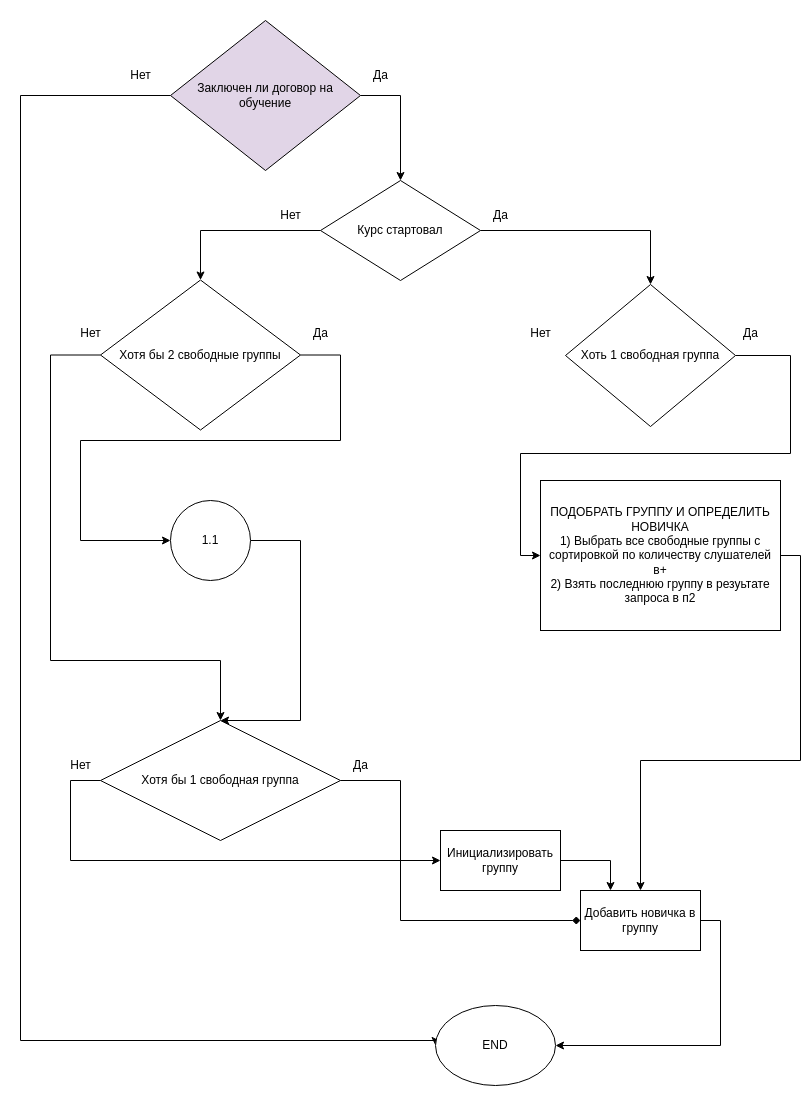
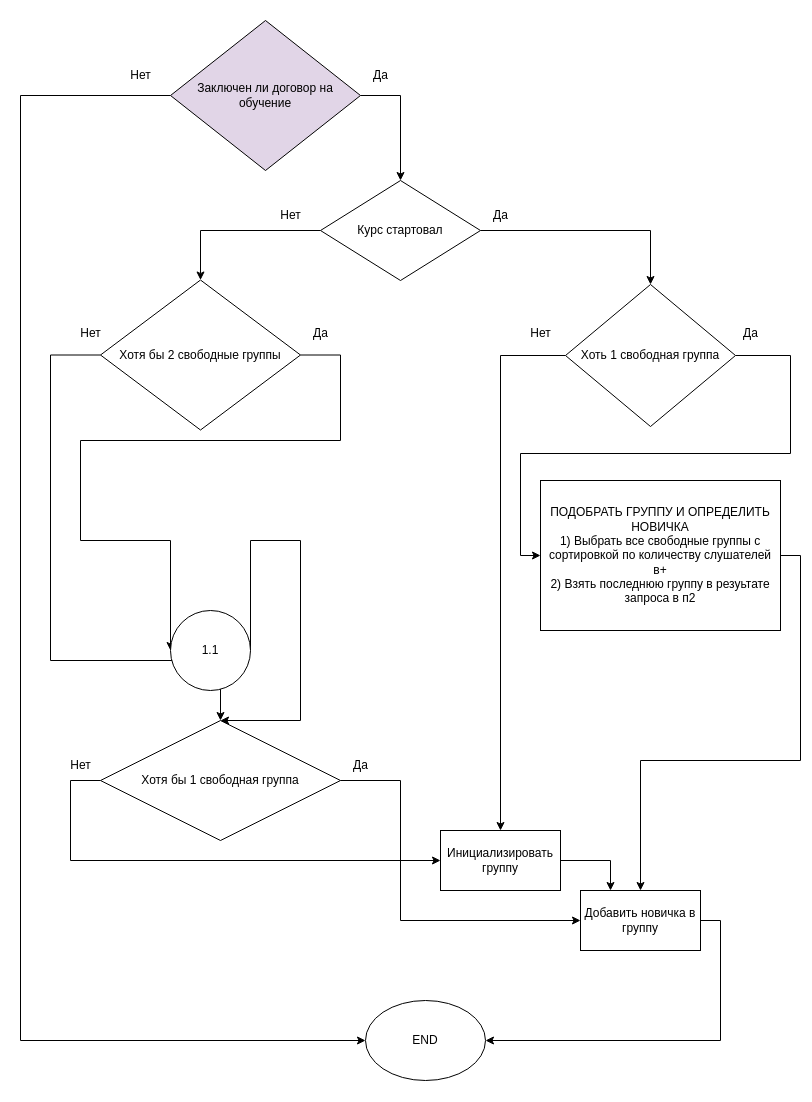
(211, 541) -> (211, 651)
none -> (501, 557)
(572, 921) -> (572, 921)
(496, 1046) -> (426, 1041)
